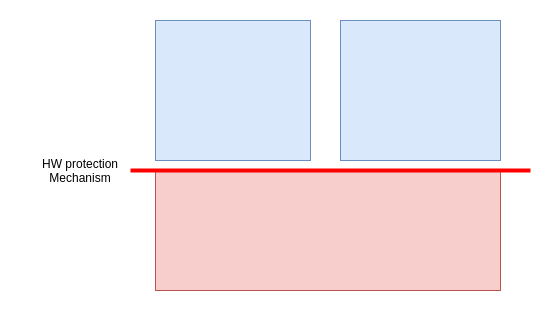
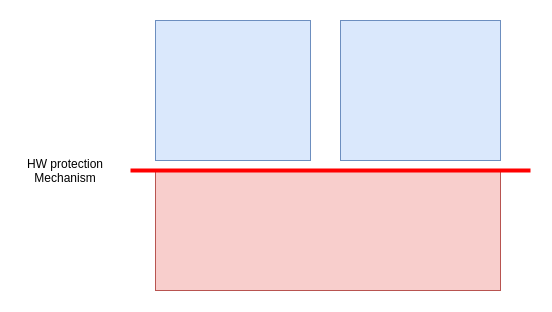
(81, 171) -> (66, 171)
